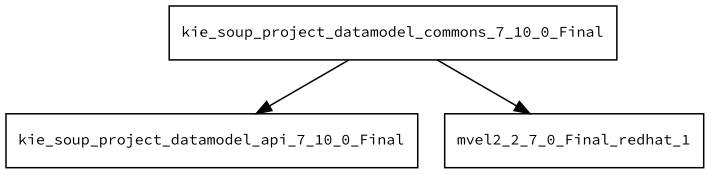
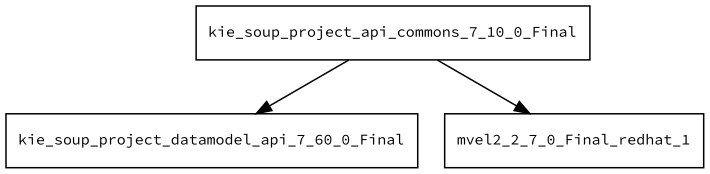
(393, 33) -> (393, 33)
(212, 141) -> (212, 141)
